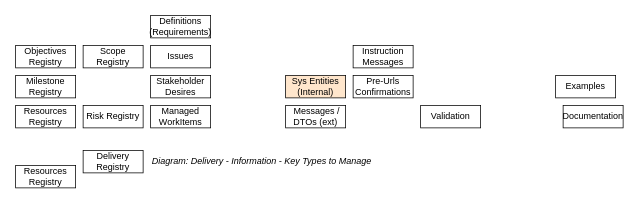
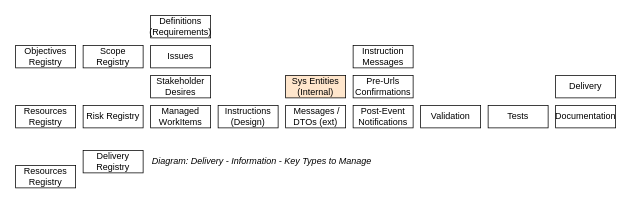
(45, 87) -> none
(585, 87) -> (585, 87)
none -> (248, 117)
none -> (383, 117)
none -> (518, 117)
(593, 117) -> (585, 117)
